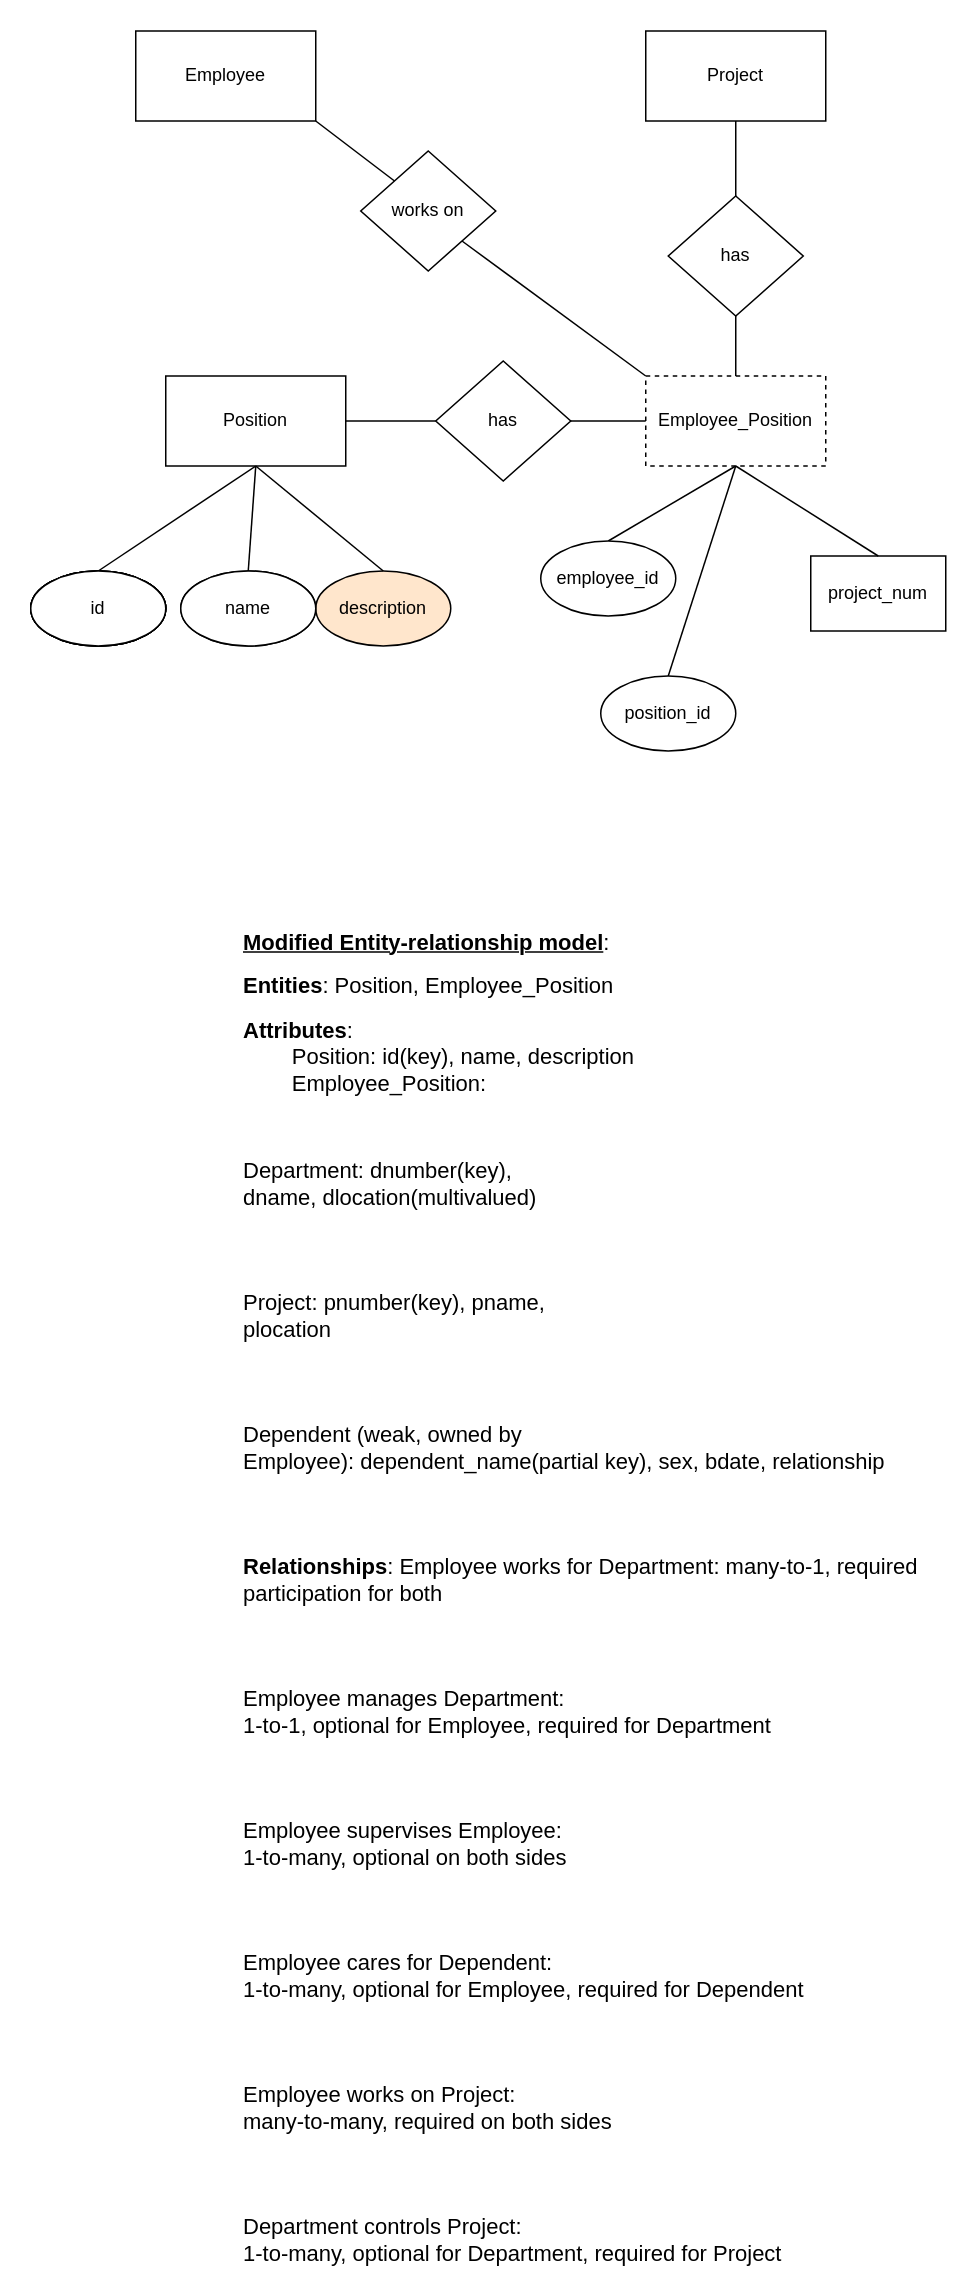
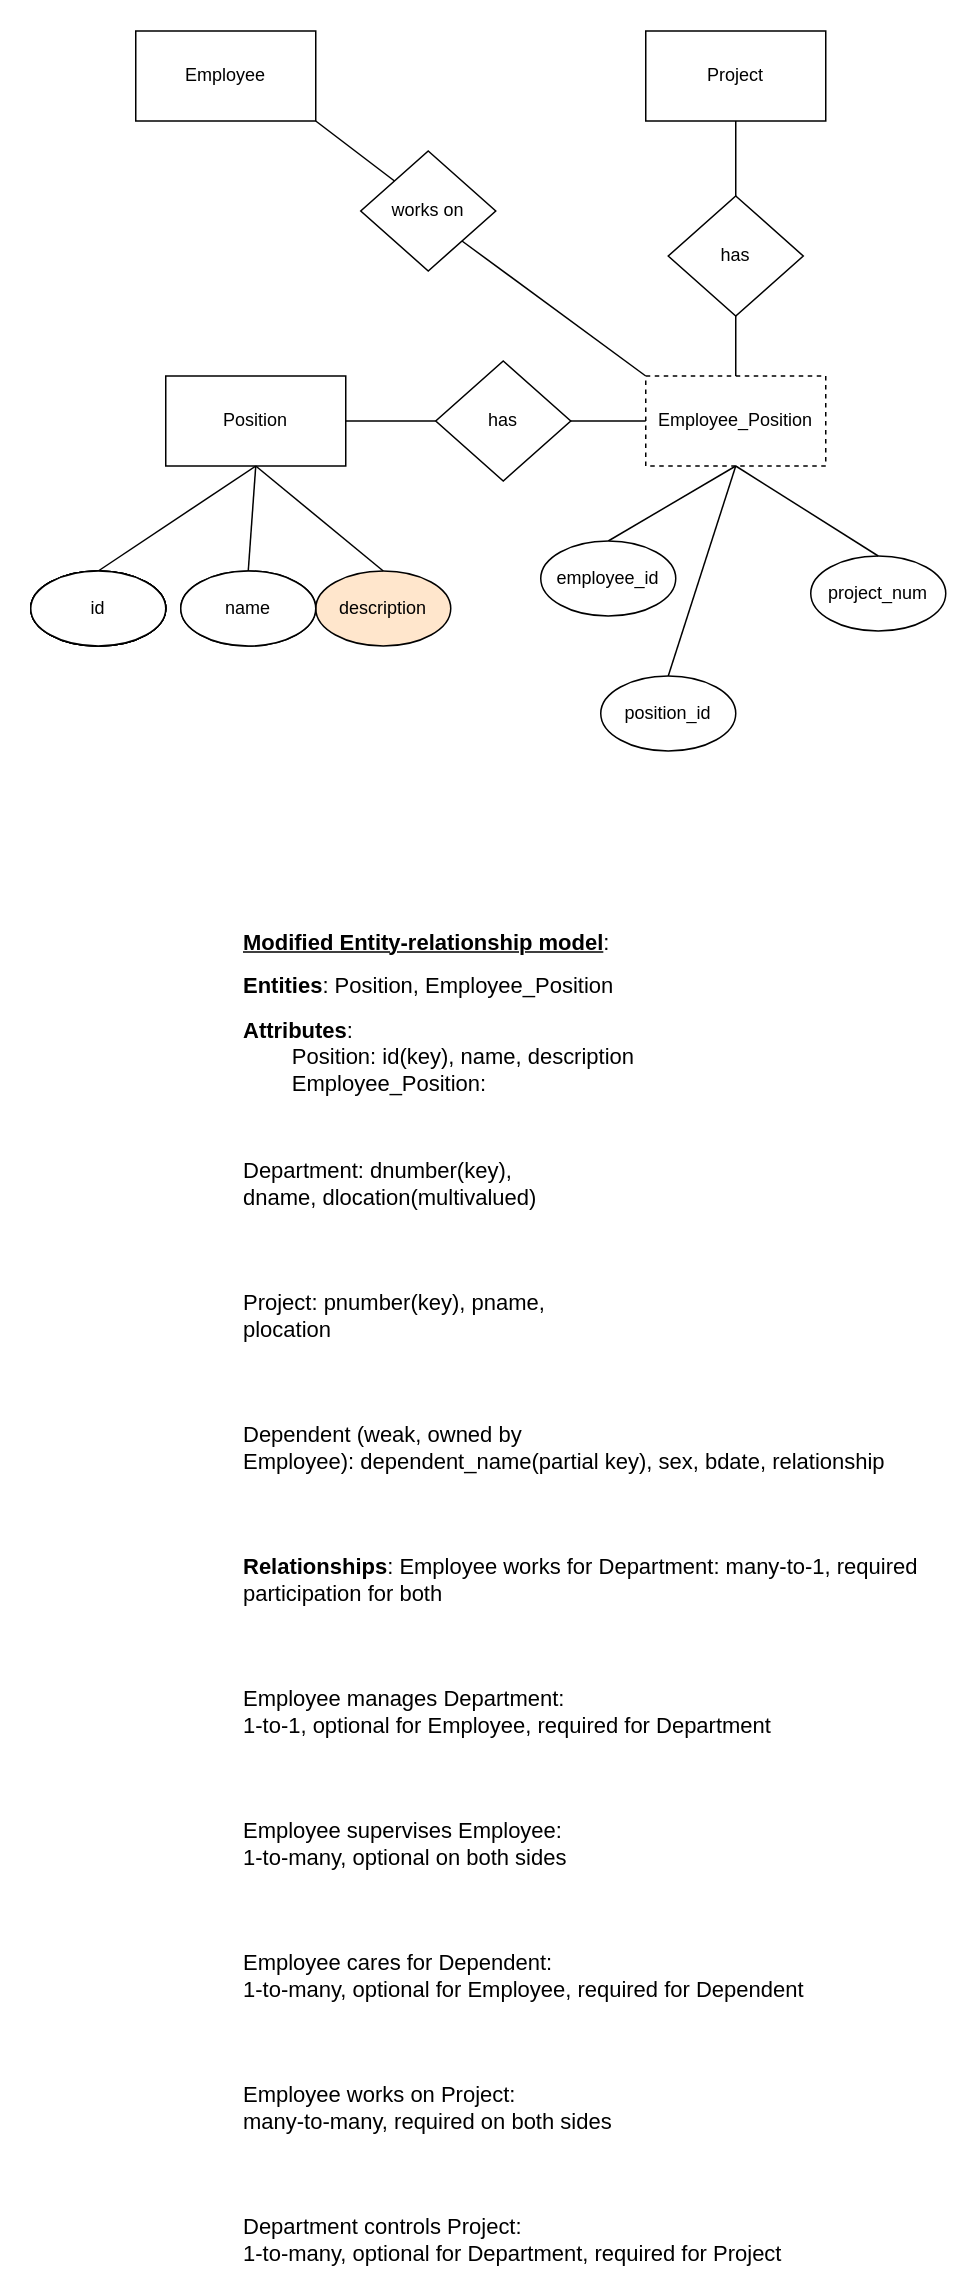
(878, 593) -> (878, 593)
